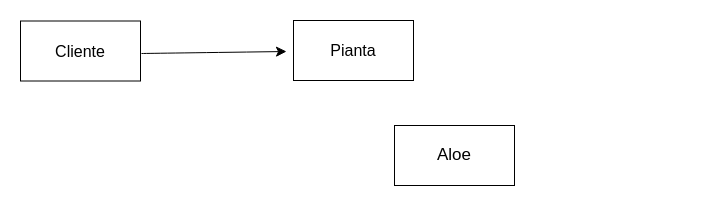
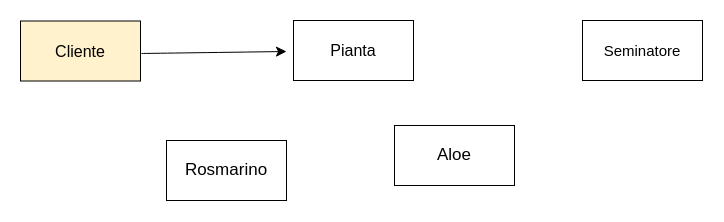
(81, 51) -> (81, 51)
none -> (643, 51)
none -> (227, 171)
